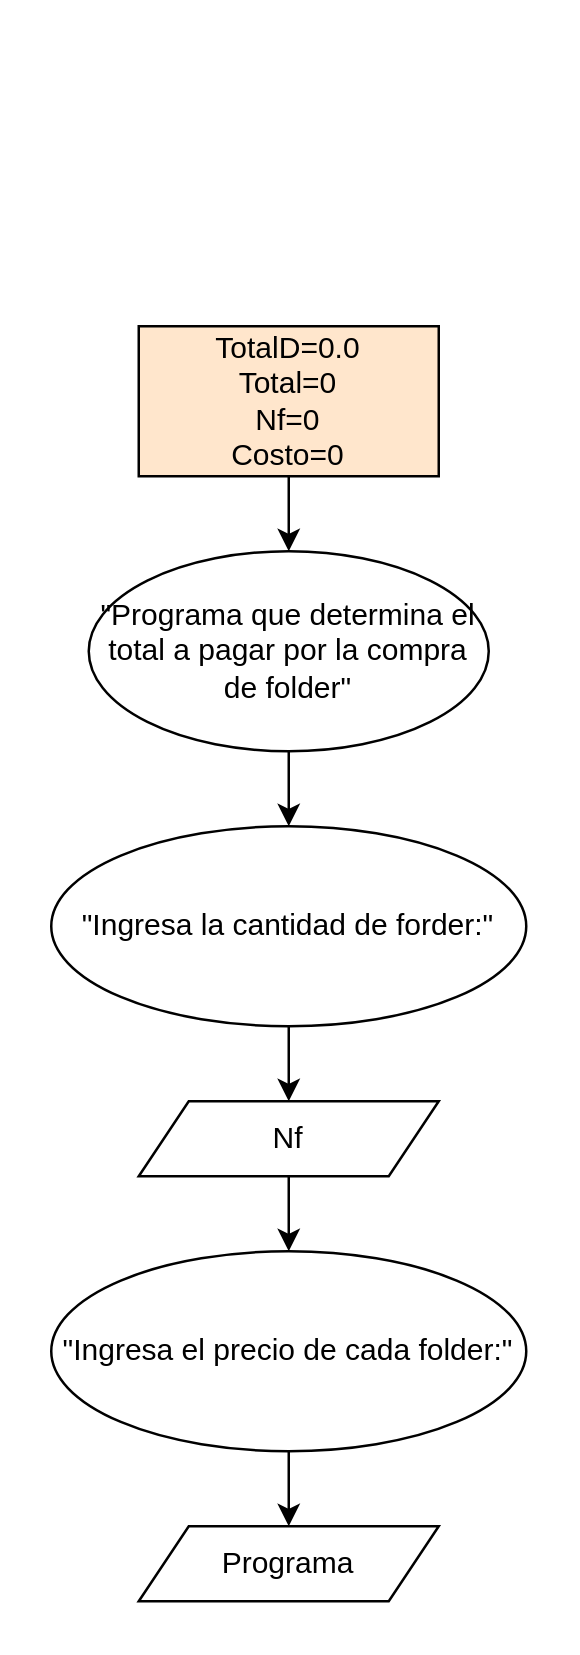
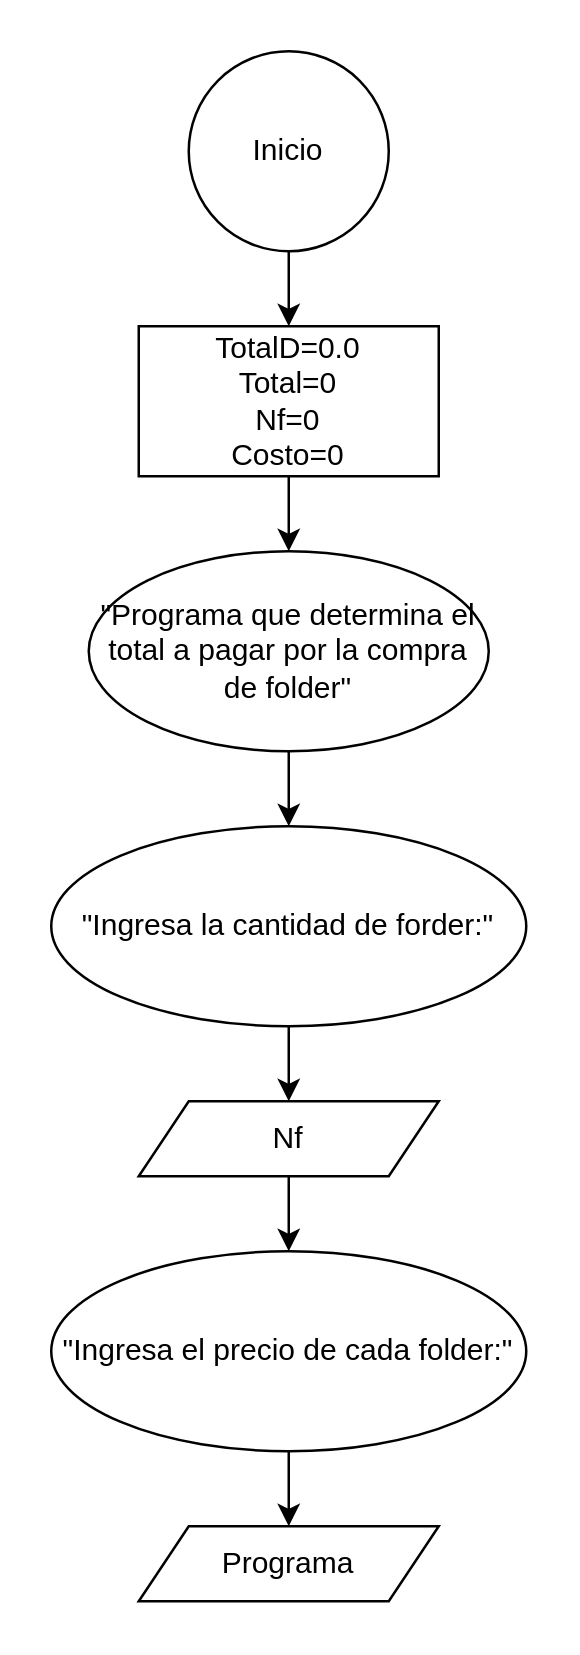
none -> (289, 151)
none -> (289, 280)
(289, 401) -> (289, 401)
